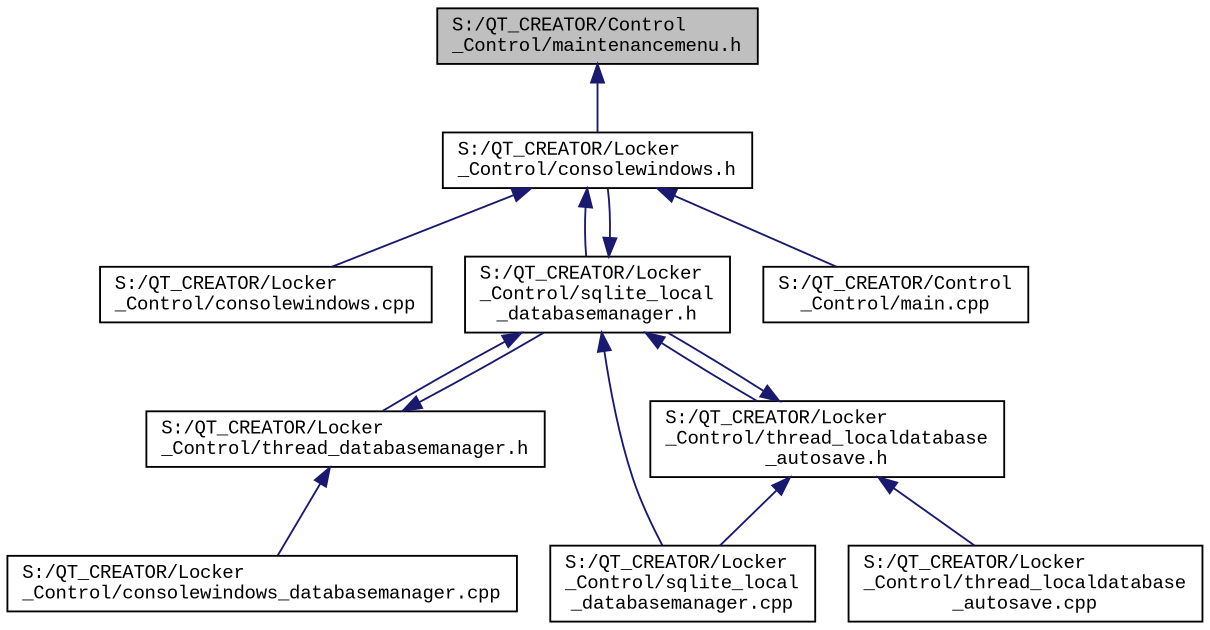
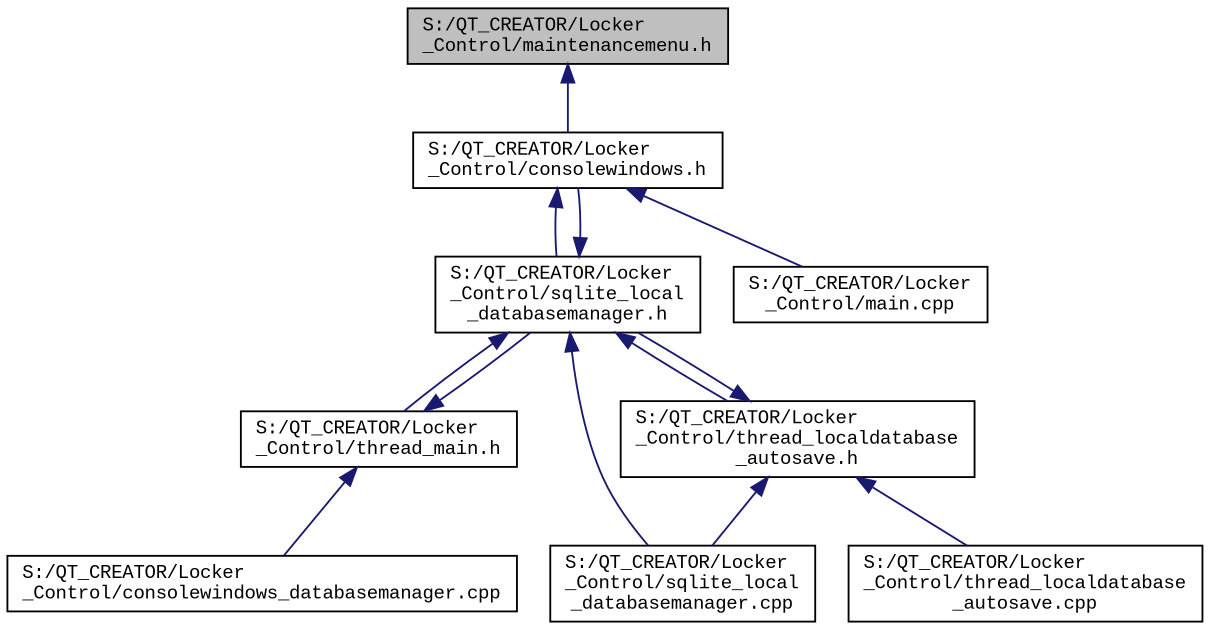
(598, 36) -> (568, 36)
(266, 295) -> none
(896, 295) -> (861, 295)
(346, 439) -> (379, 439)
